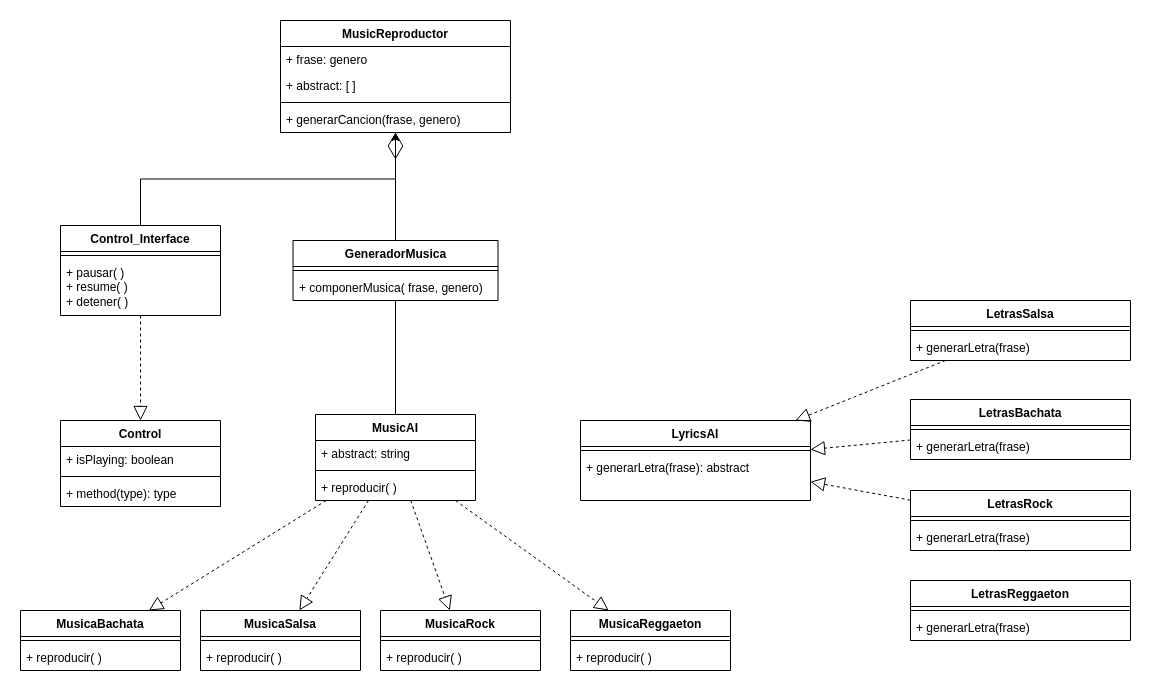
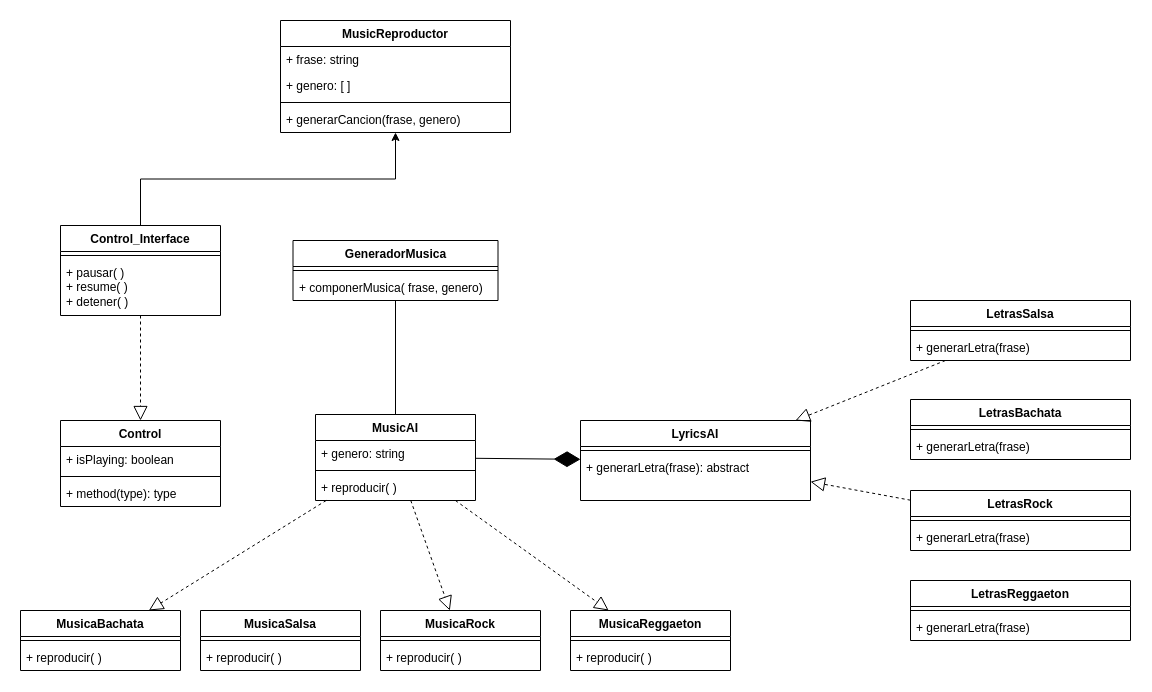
(332, 61) -> (331, 61)
(331, 87) -> (324, 87)
(396, 210) -> none
(867, 444) -> none
(376, 455) -> (369, 455)
none -> (516, 459)
(337, 550) -> none
